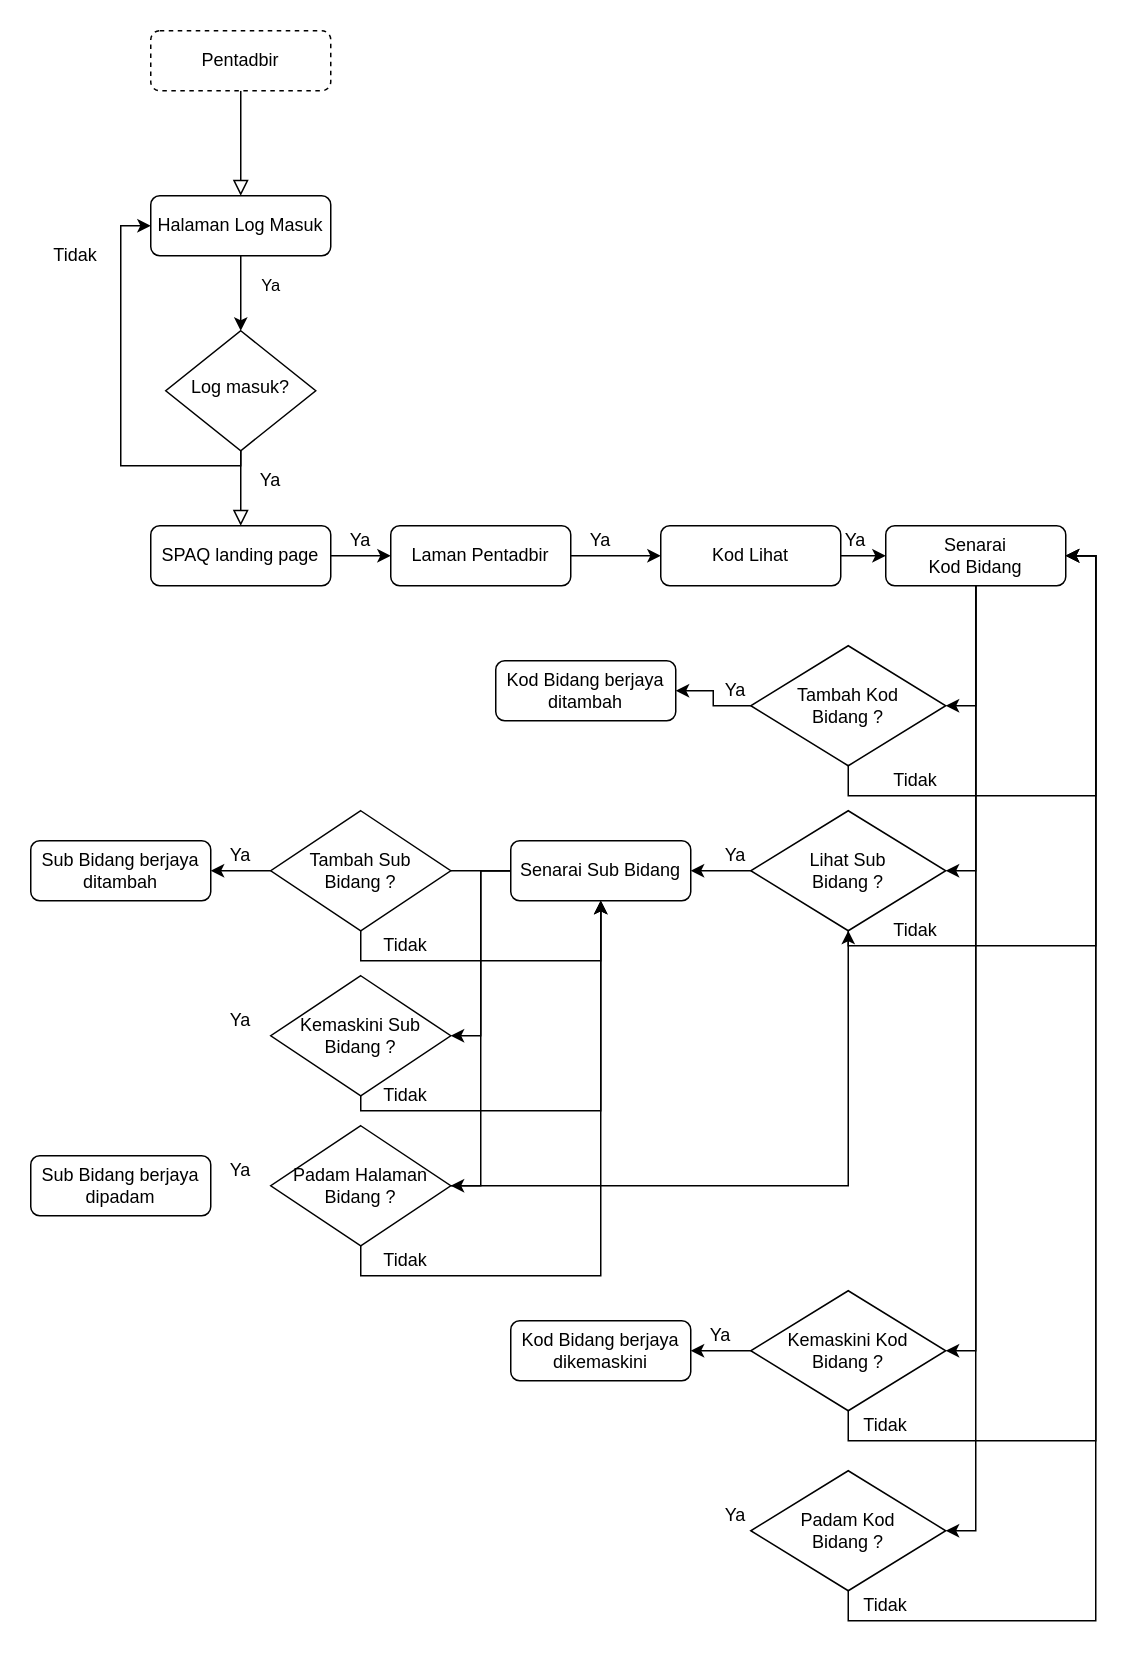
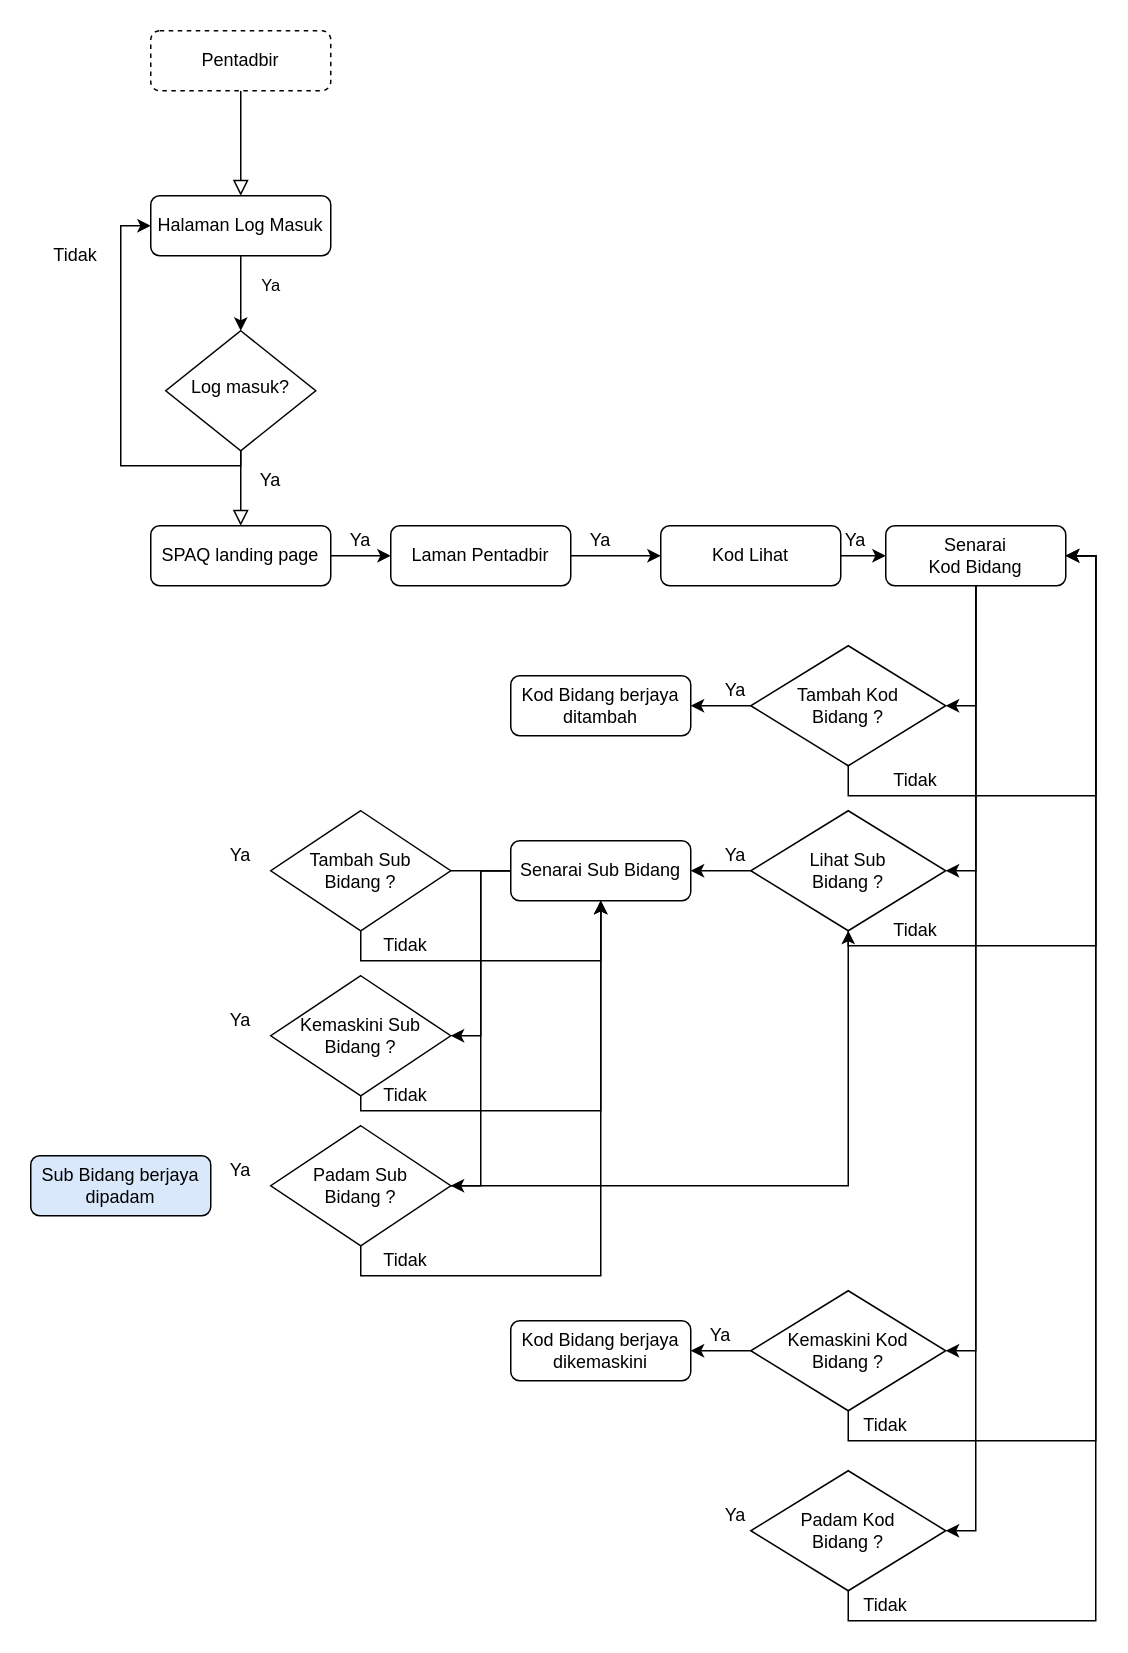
(586, 691) -> (601, 706)
(121, 871) -> none
(246, 871) -> none
(121, 1186) -> (121, 1186)
(361, 1186) -> (361, 1186)
